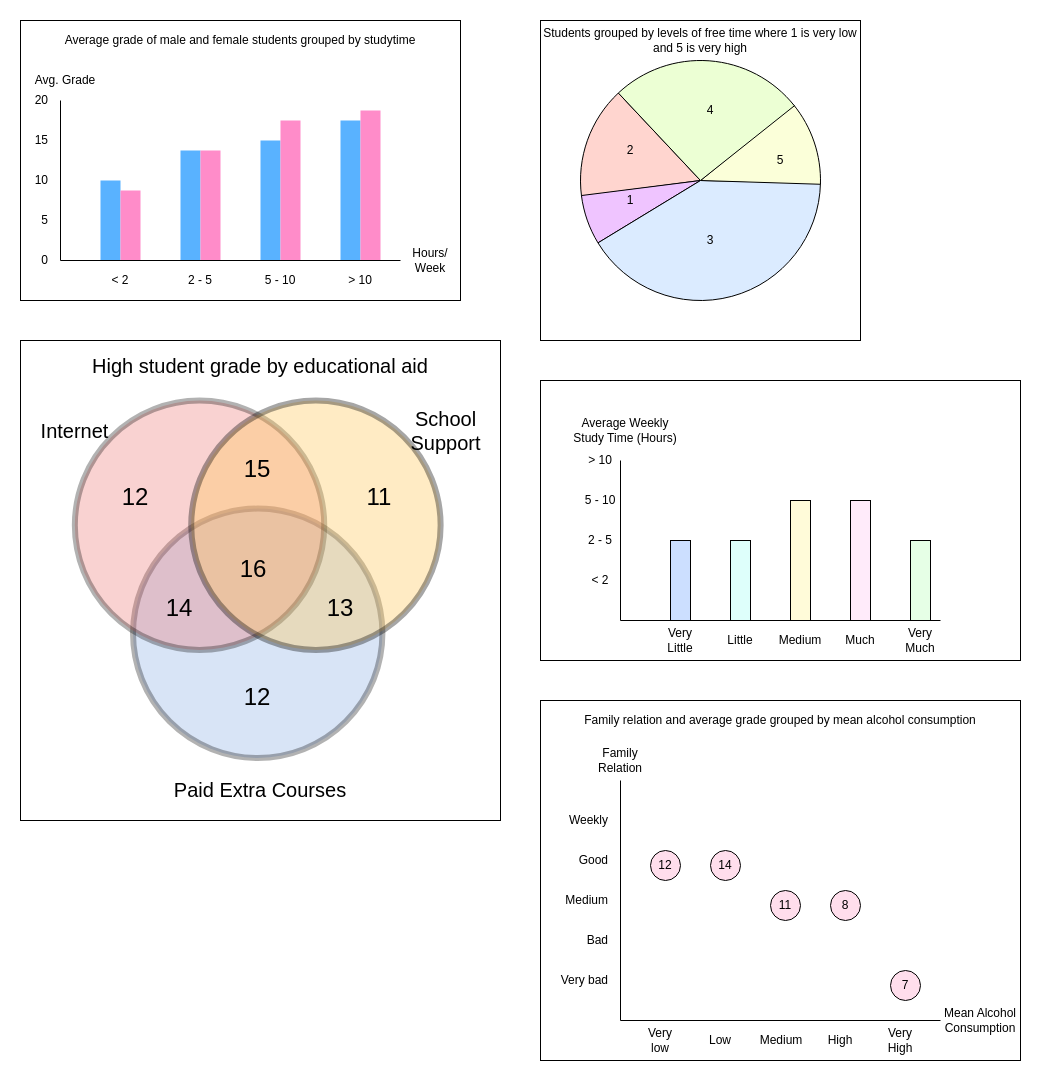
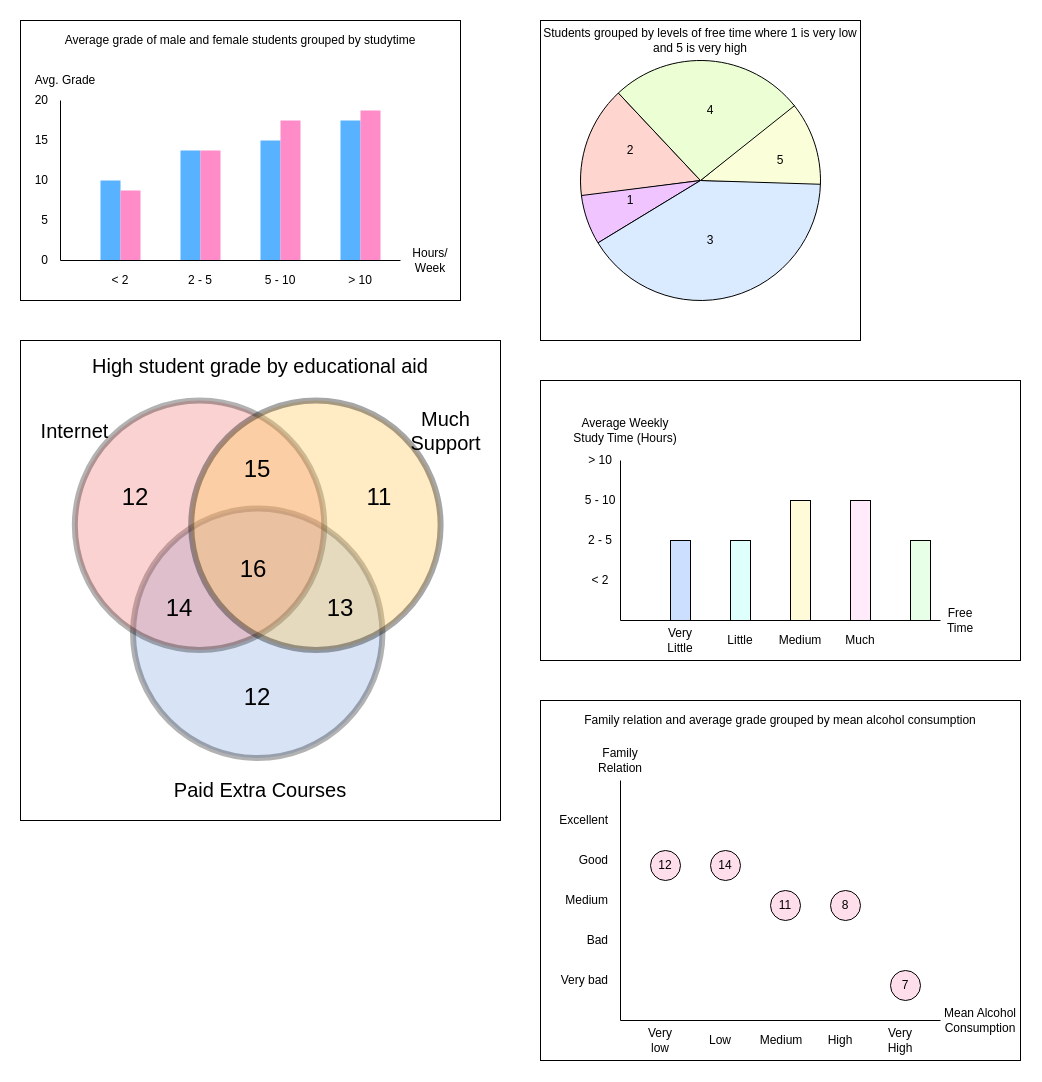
(446, 431) -> (446, 431)
none -> (961, 621)
(921, 641) -> none
(590, 821) -> (581, 821)
